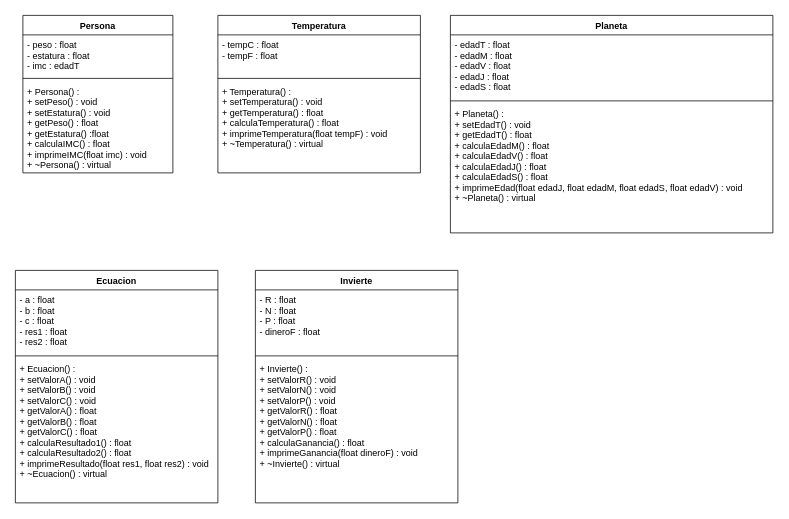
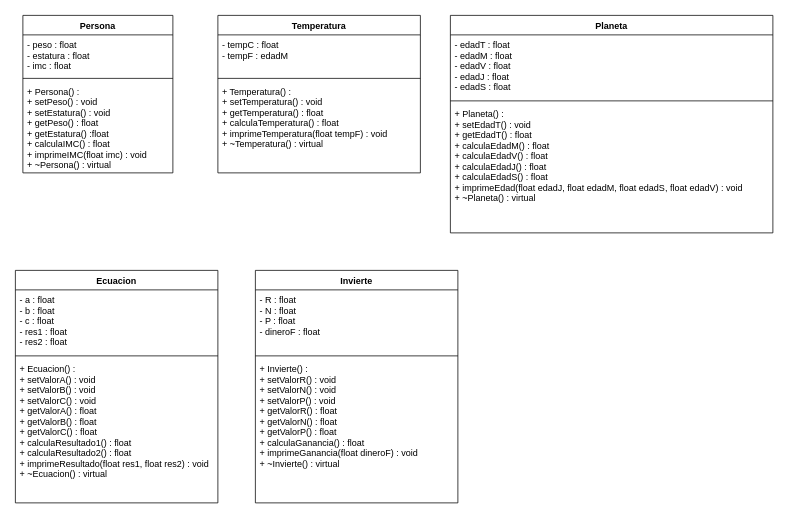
(56, 45) -> (56, 45)
(254, 45) -> (254, 45)
